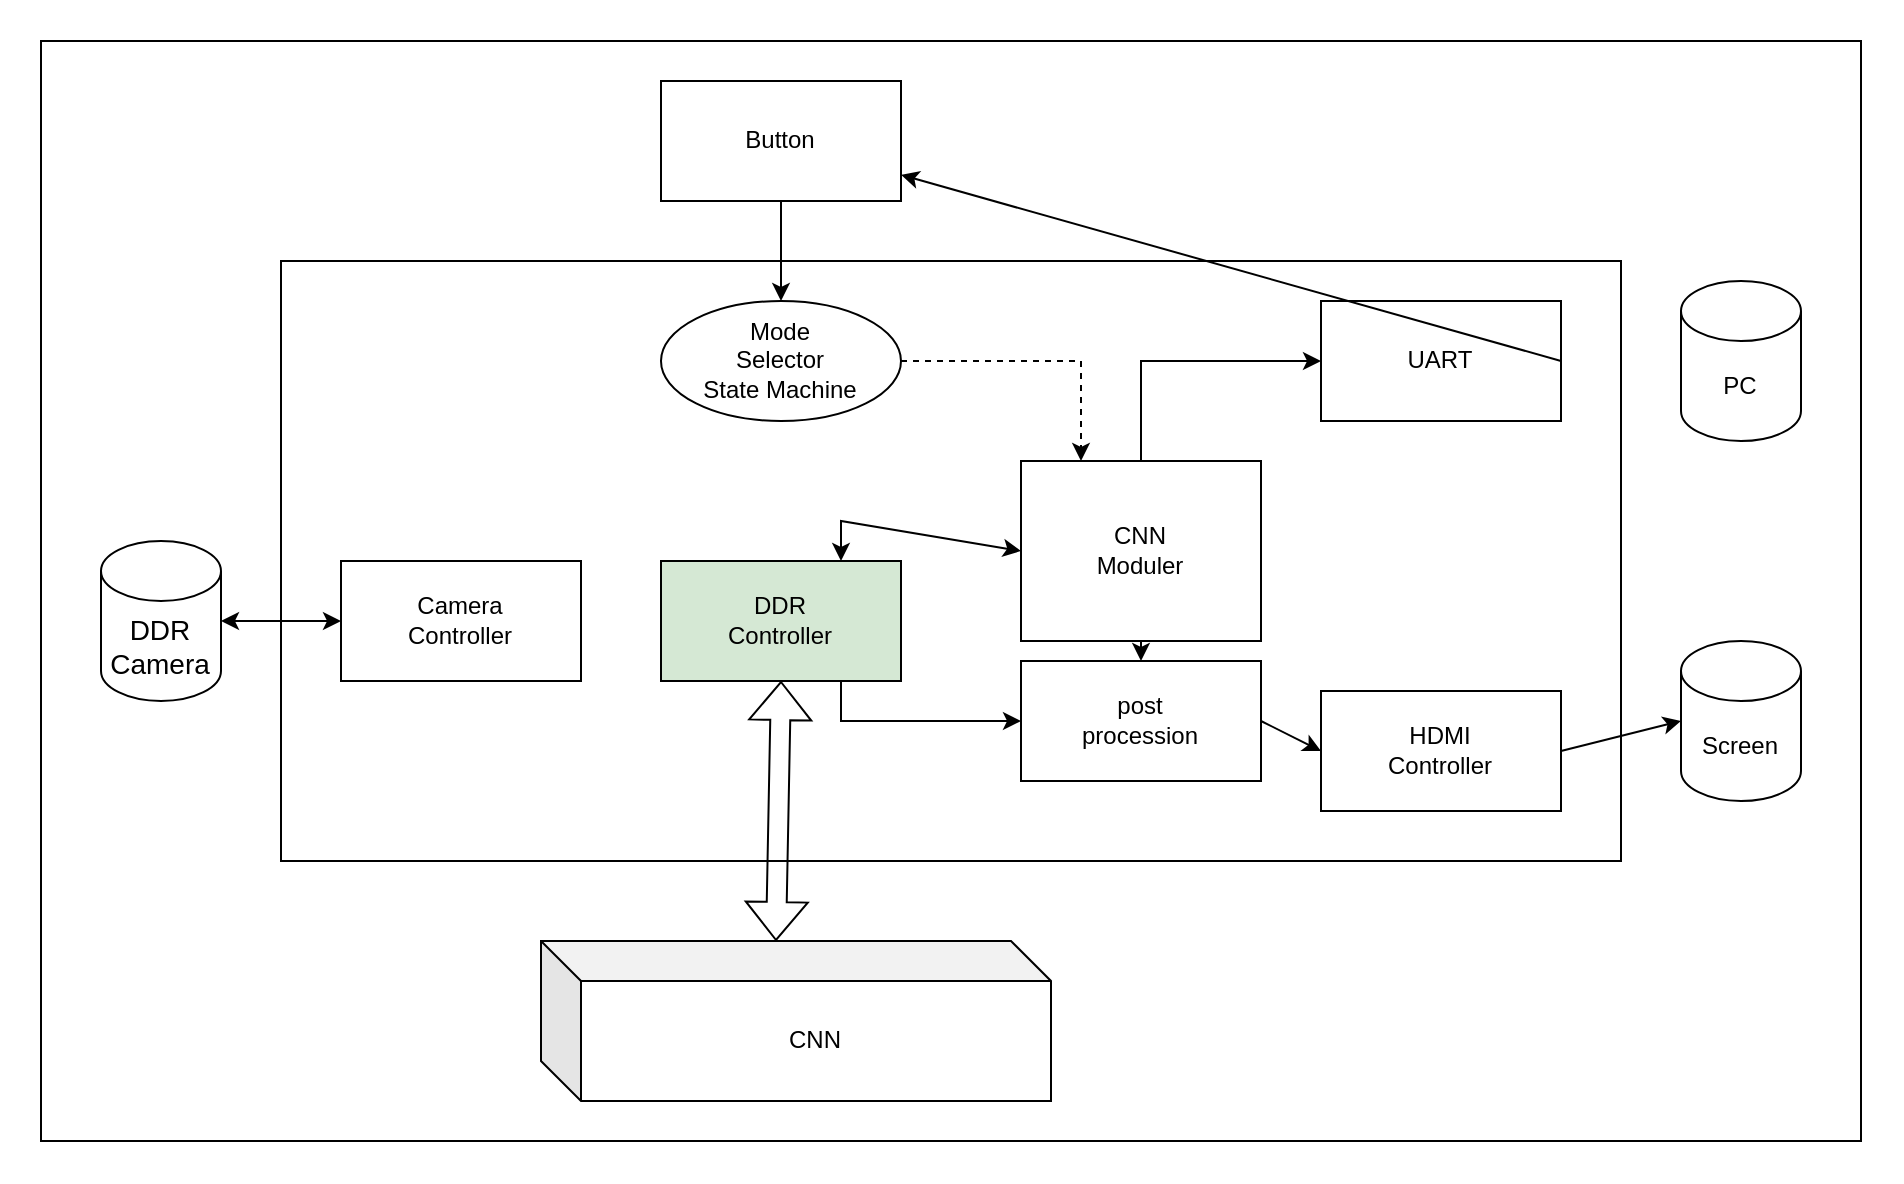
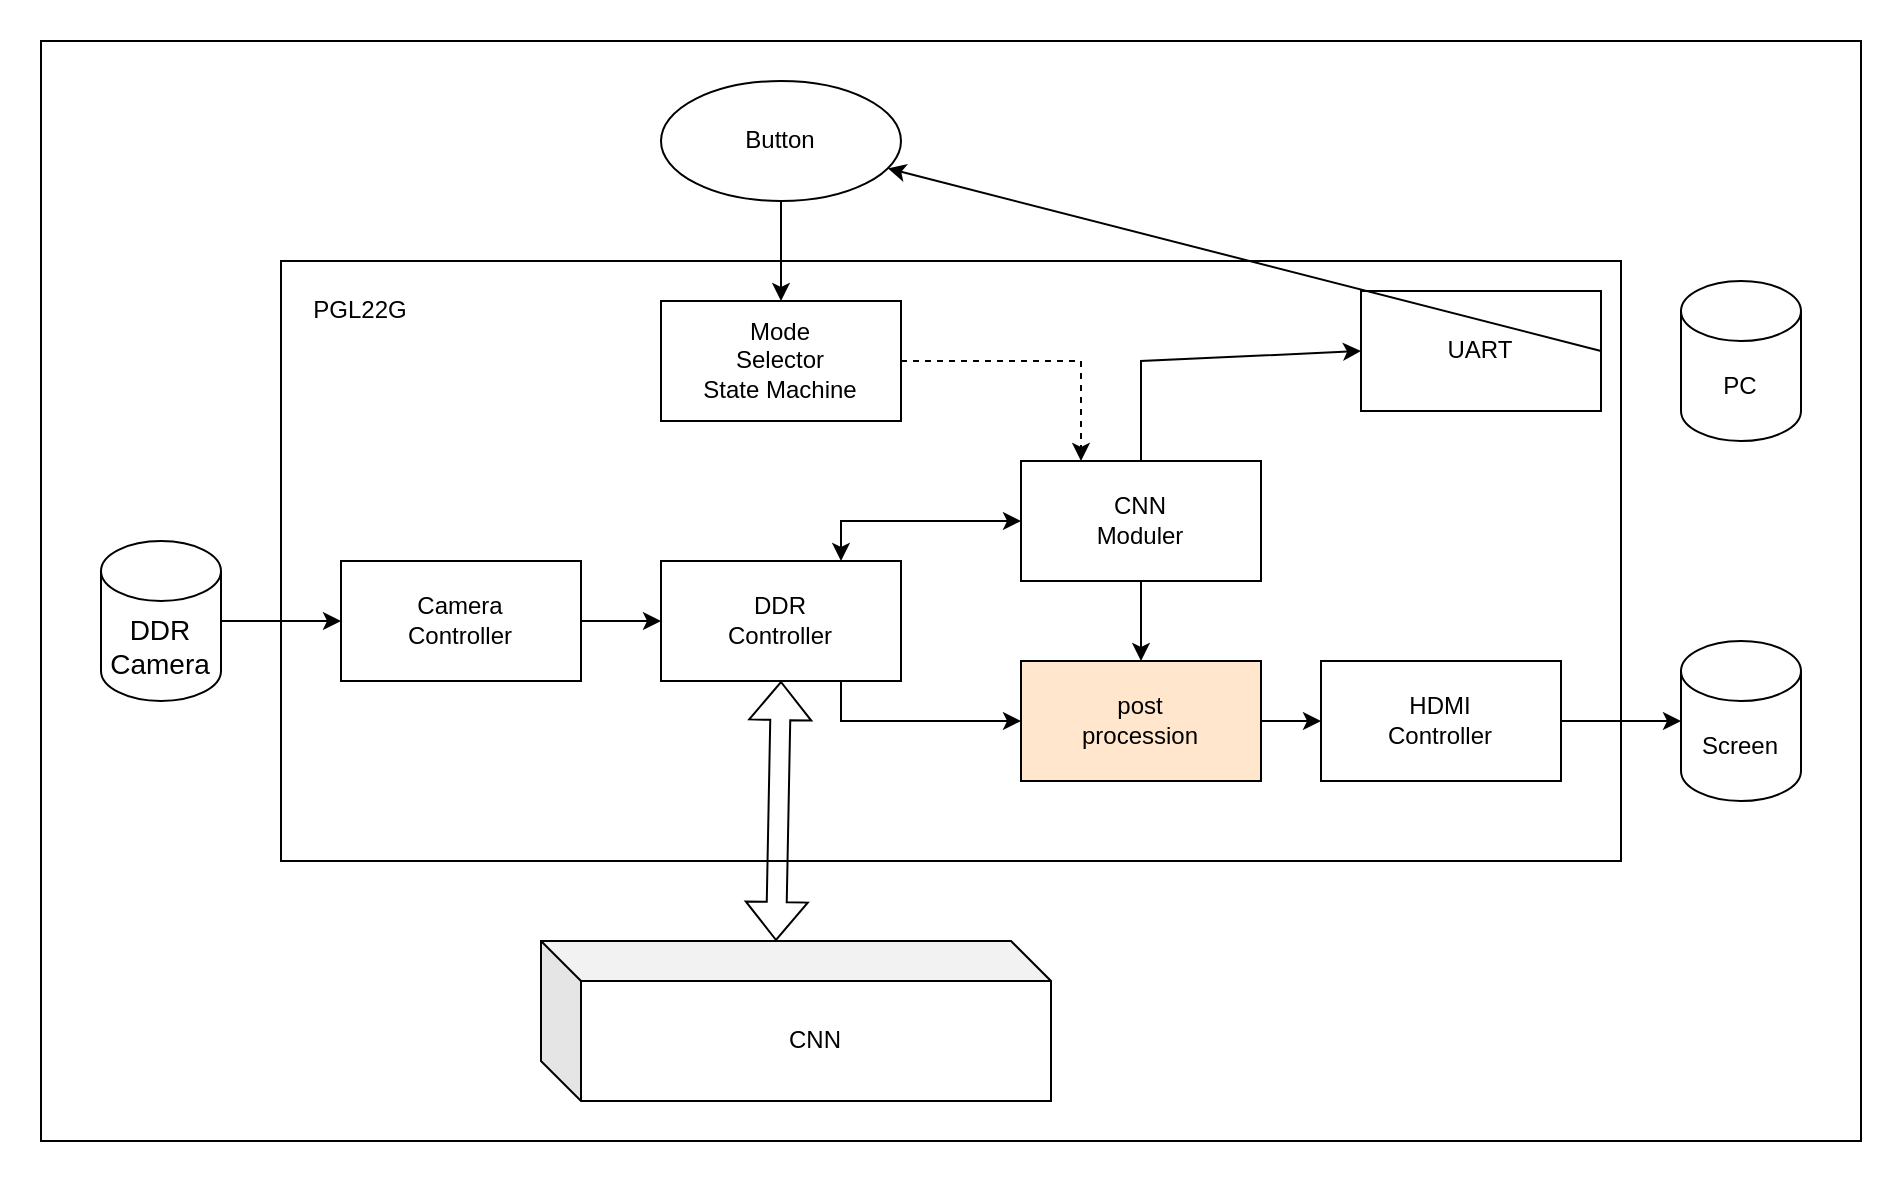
(781, 141) -> (781, 141)
none -> (361, 311)
(781, 361) -> (781, 361)
(1441, 361) -> (1481, 351)
(1141, 551) -> (1141, 521)
(236, 621) -> (230, 621)
none -> (614, 621)
(781, 621) -> (781, 621)
(1141, 721) -> (1141, 721)
(1441, 751) -> (1441, 721)
